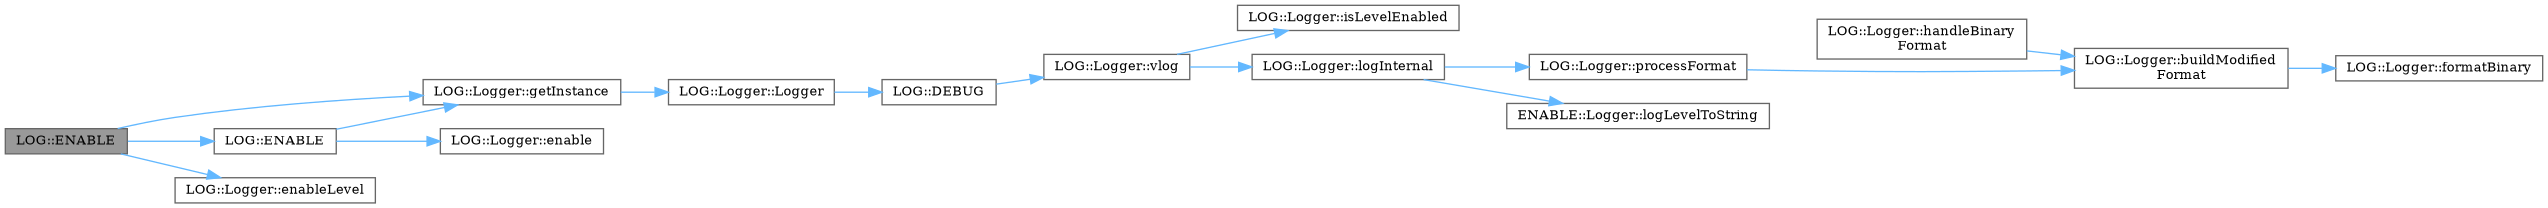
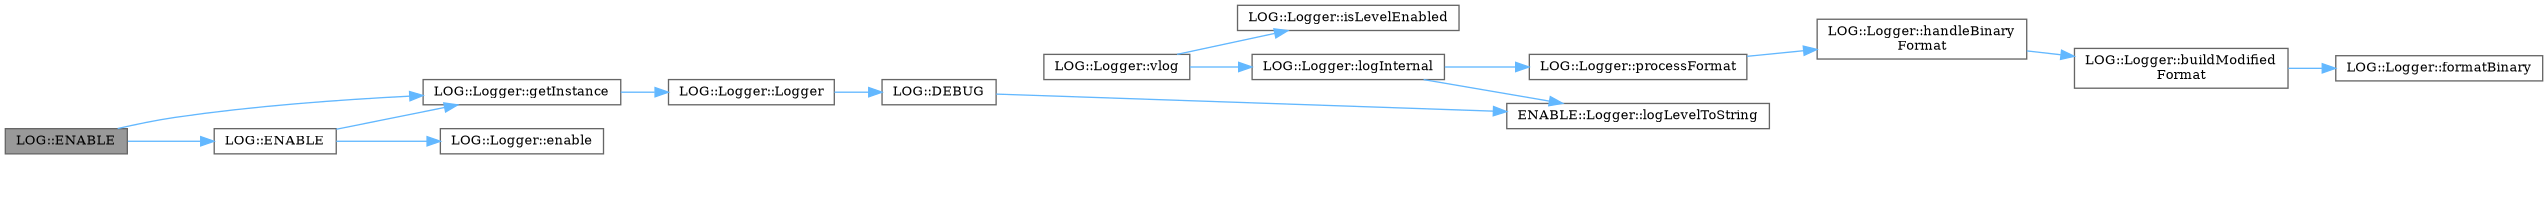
(1904, 72) -> (1775, 54)
(1013, 82) -> (1245, 103)
(275, 190) -> none
